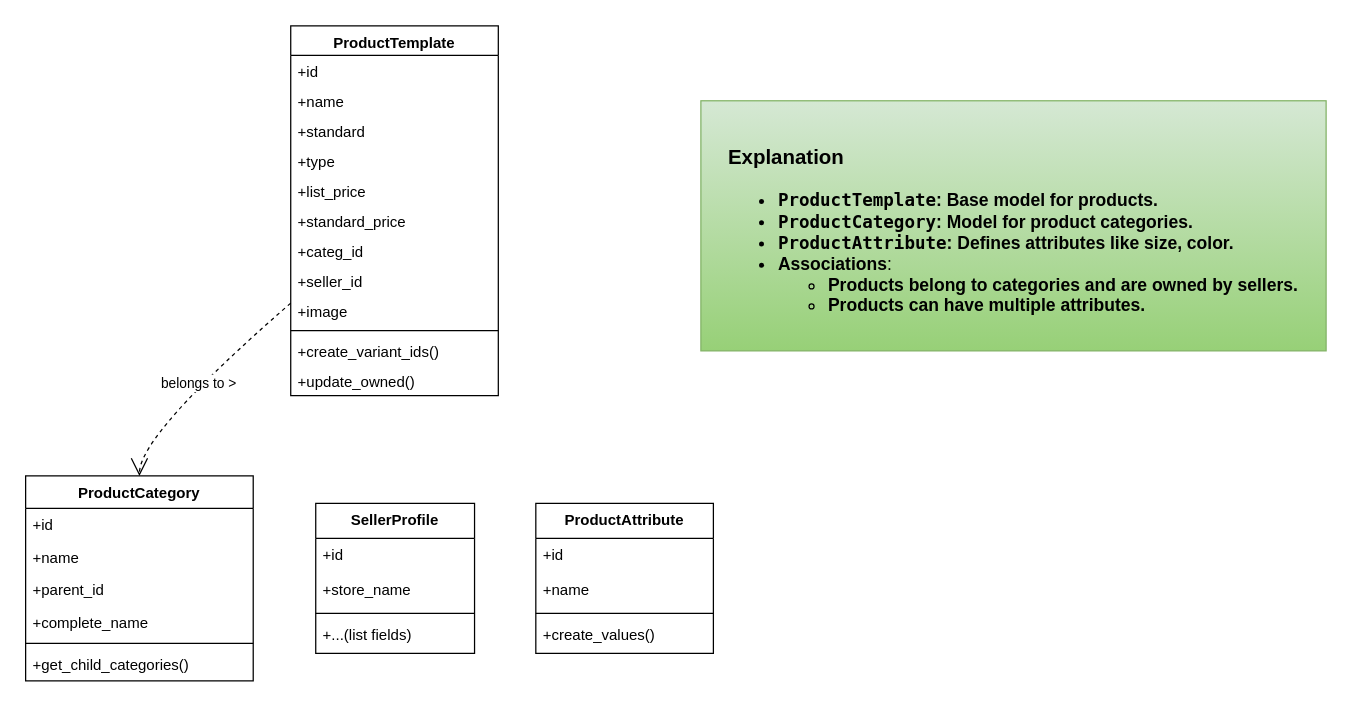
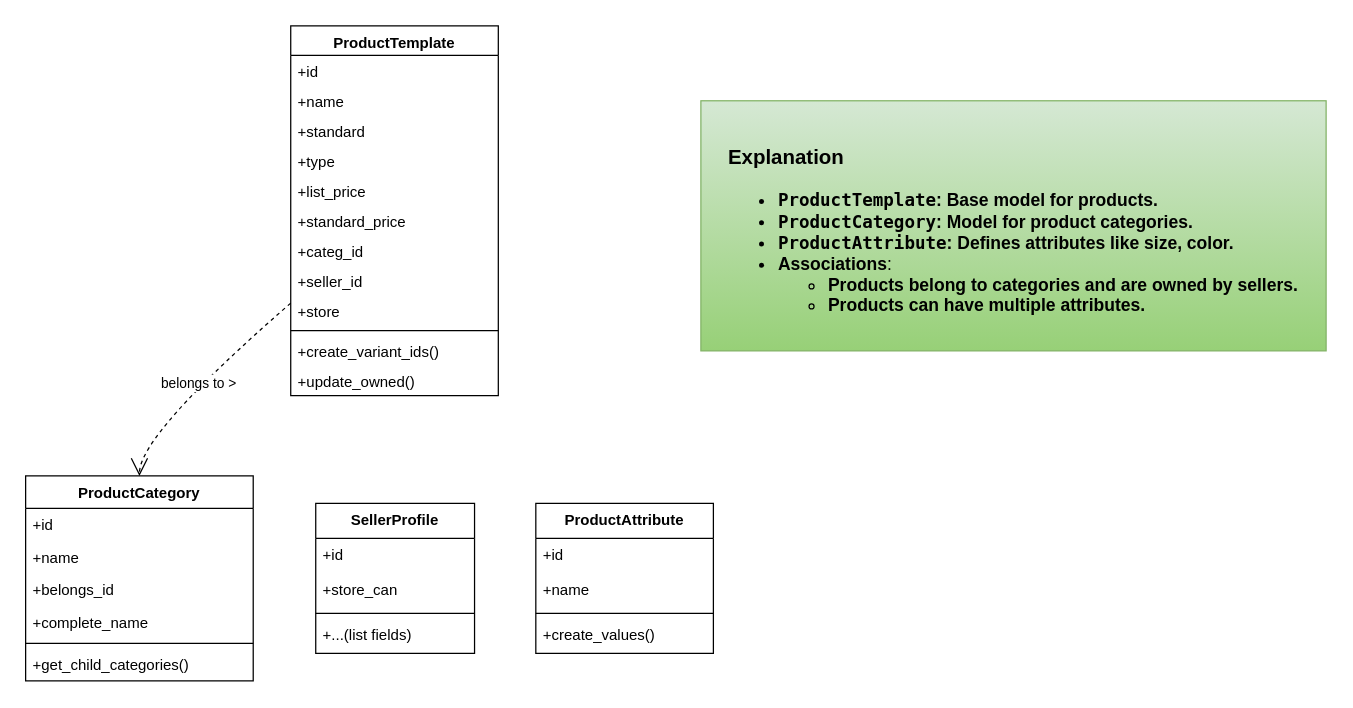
(321, 312) -> (323, 312)
(73, 590) -> (75, 590)
(369, 590) -> (365, 590)
